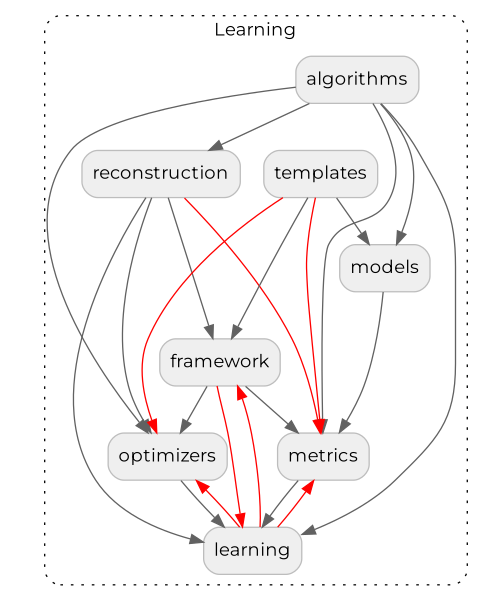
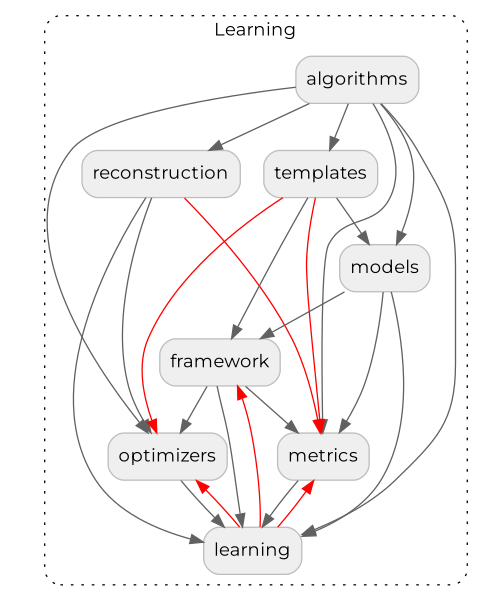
none -> (341, 121)
(189, 262) -> (301, 316)
none -> (400, 430)
(231, 449) -> (231, 449)
